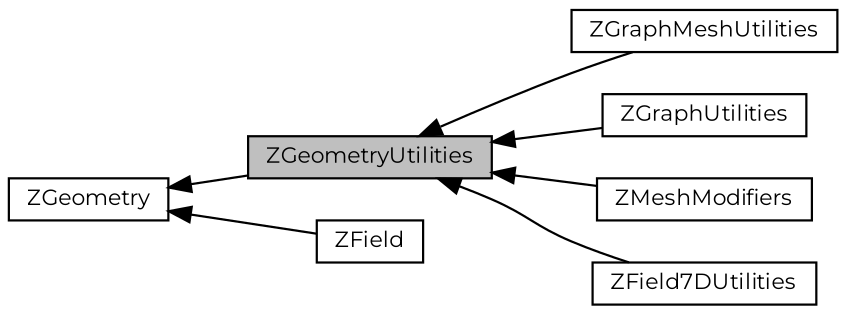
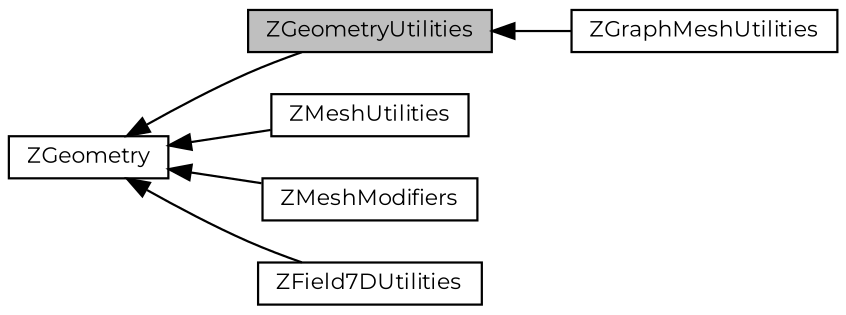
(704, 115) -> none
(556, 181) -> (226, 178)
(543, 227) -> (223, 230)
(370, 241) -> (370, 115)
